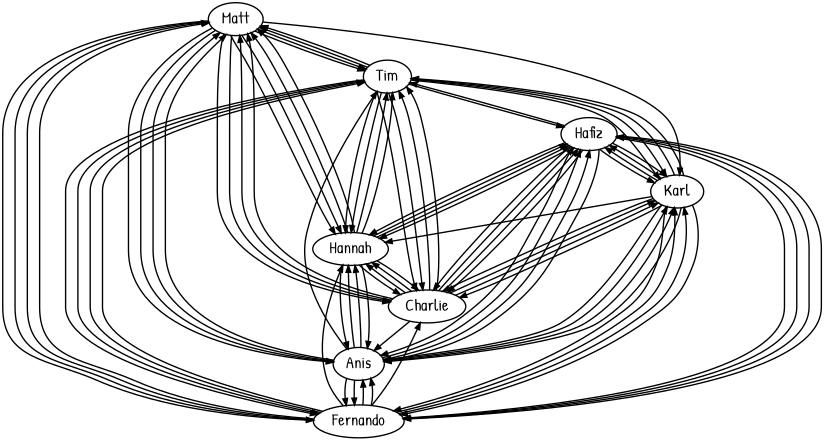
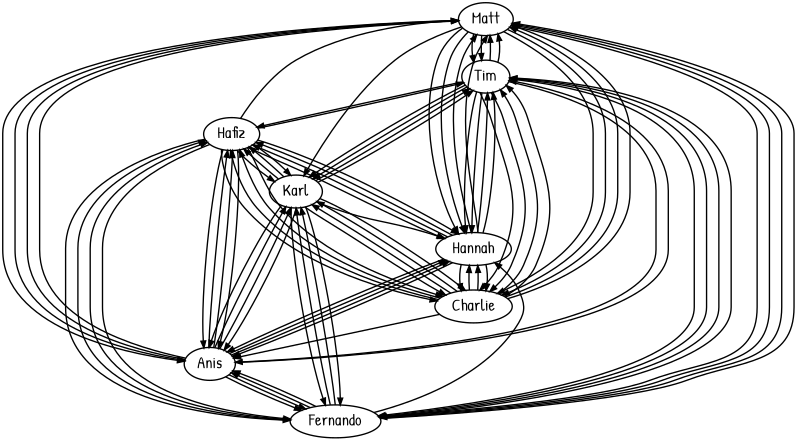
none -> (332, 43)
none -> (604, 303)
(397, 369) -> none
